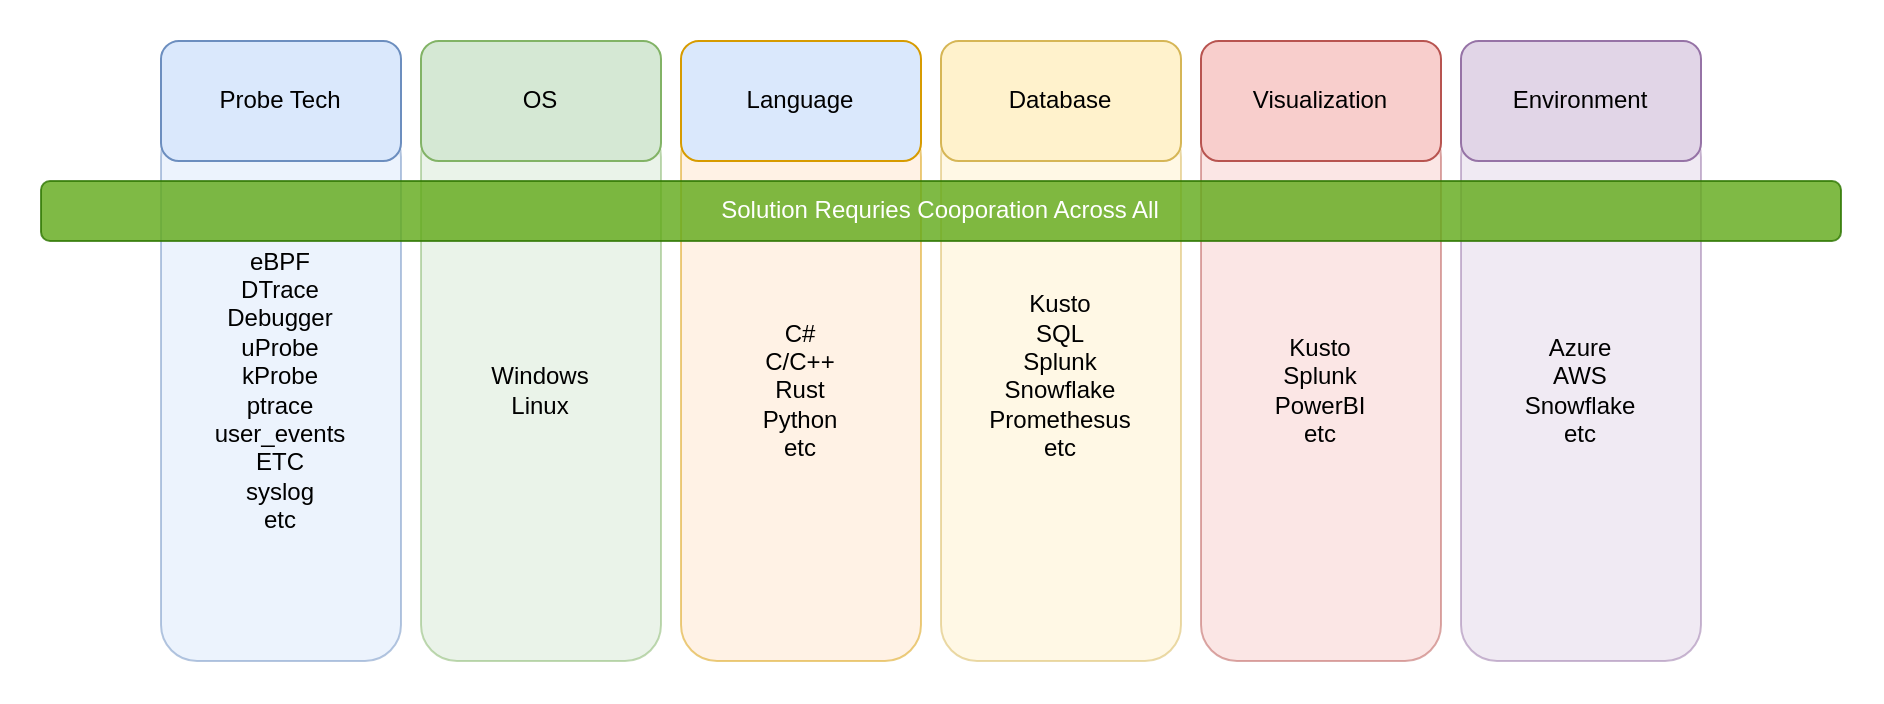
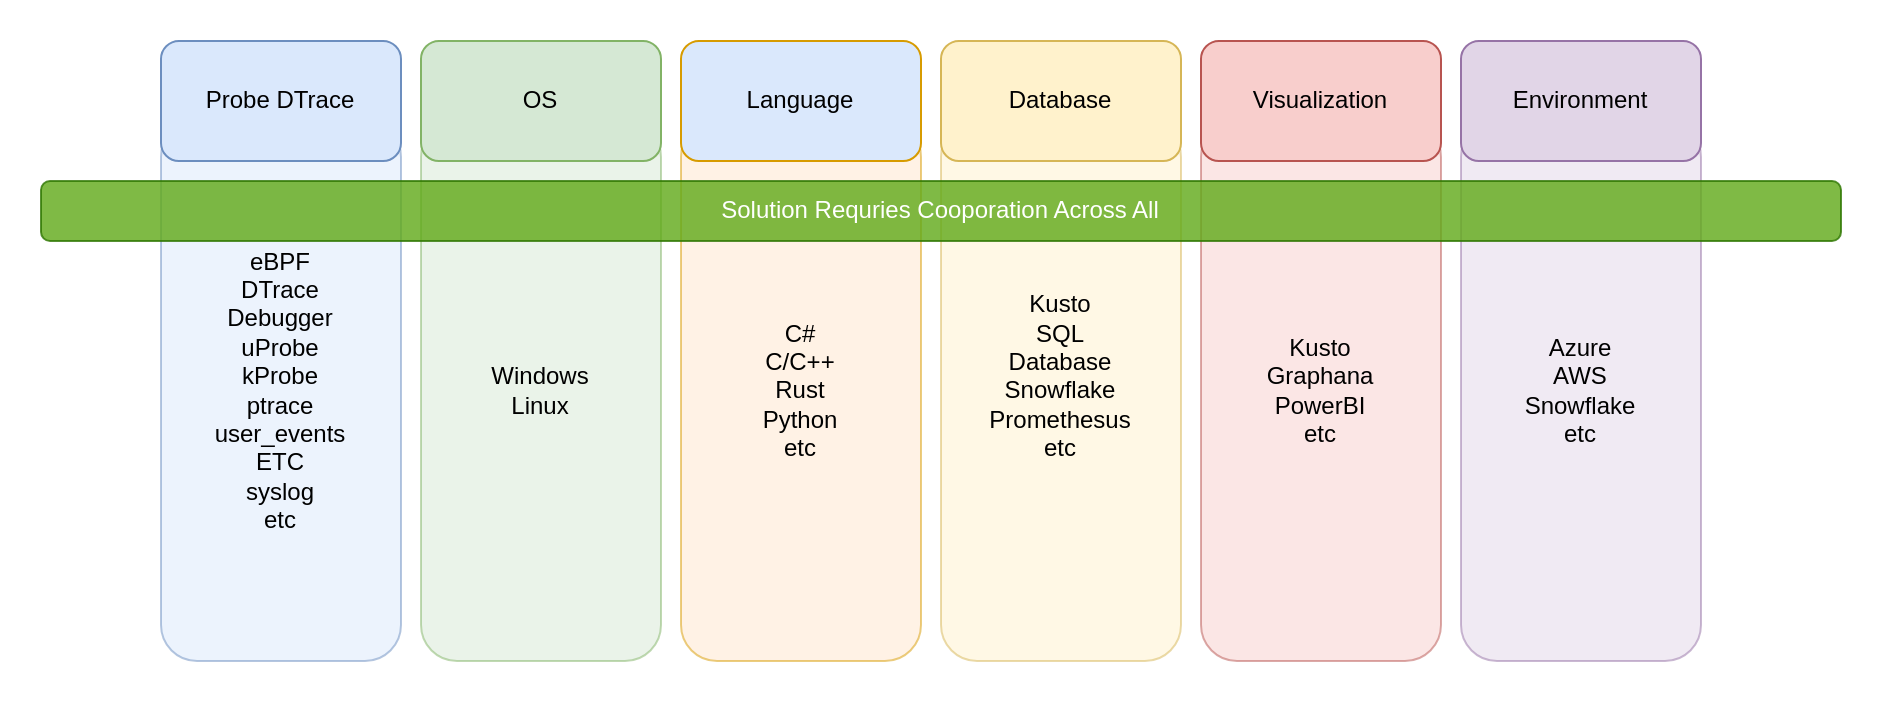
(281, 101) -> (281, 101)
(1061, 391) -> (1061, 391)
(1321, 391) -> (1321, 391)
